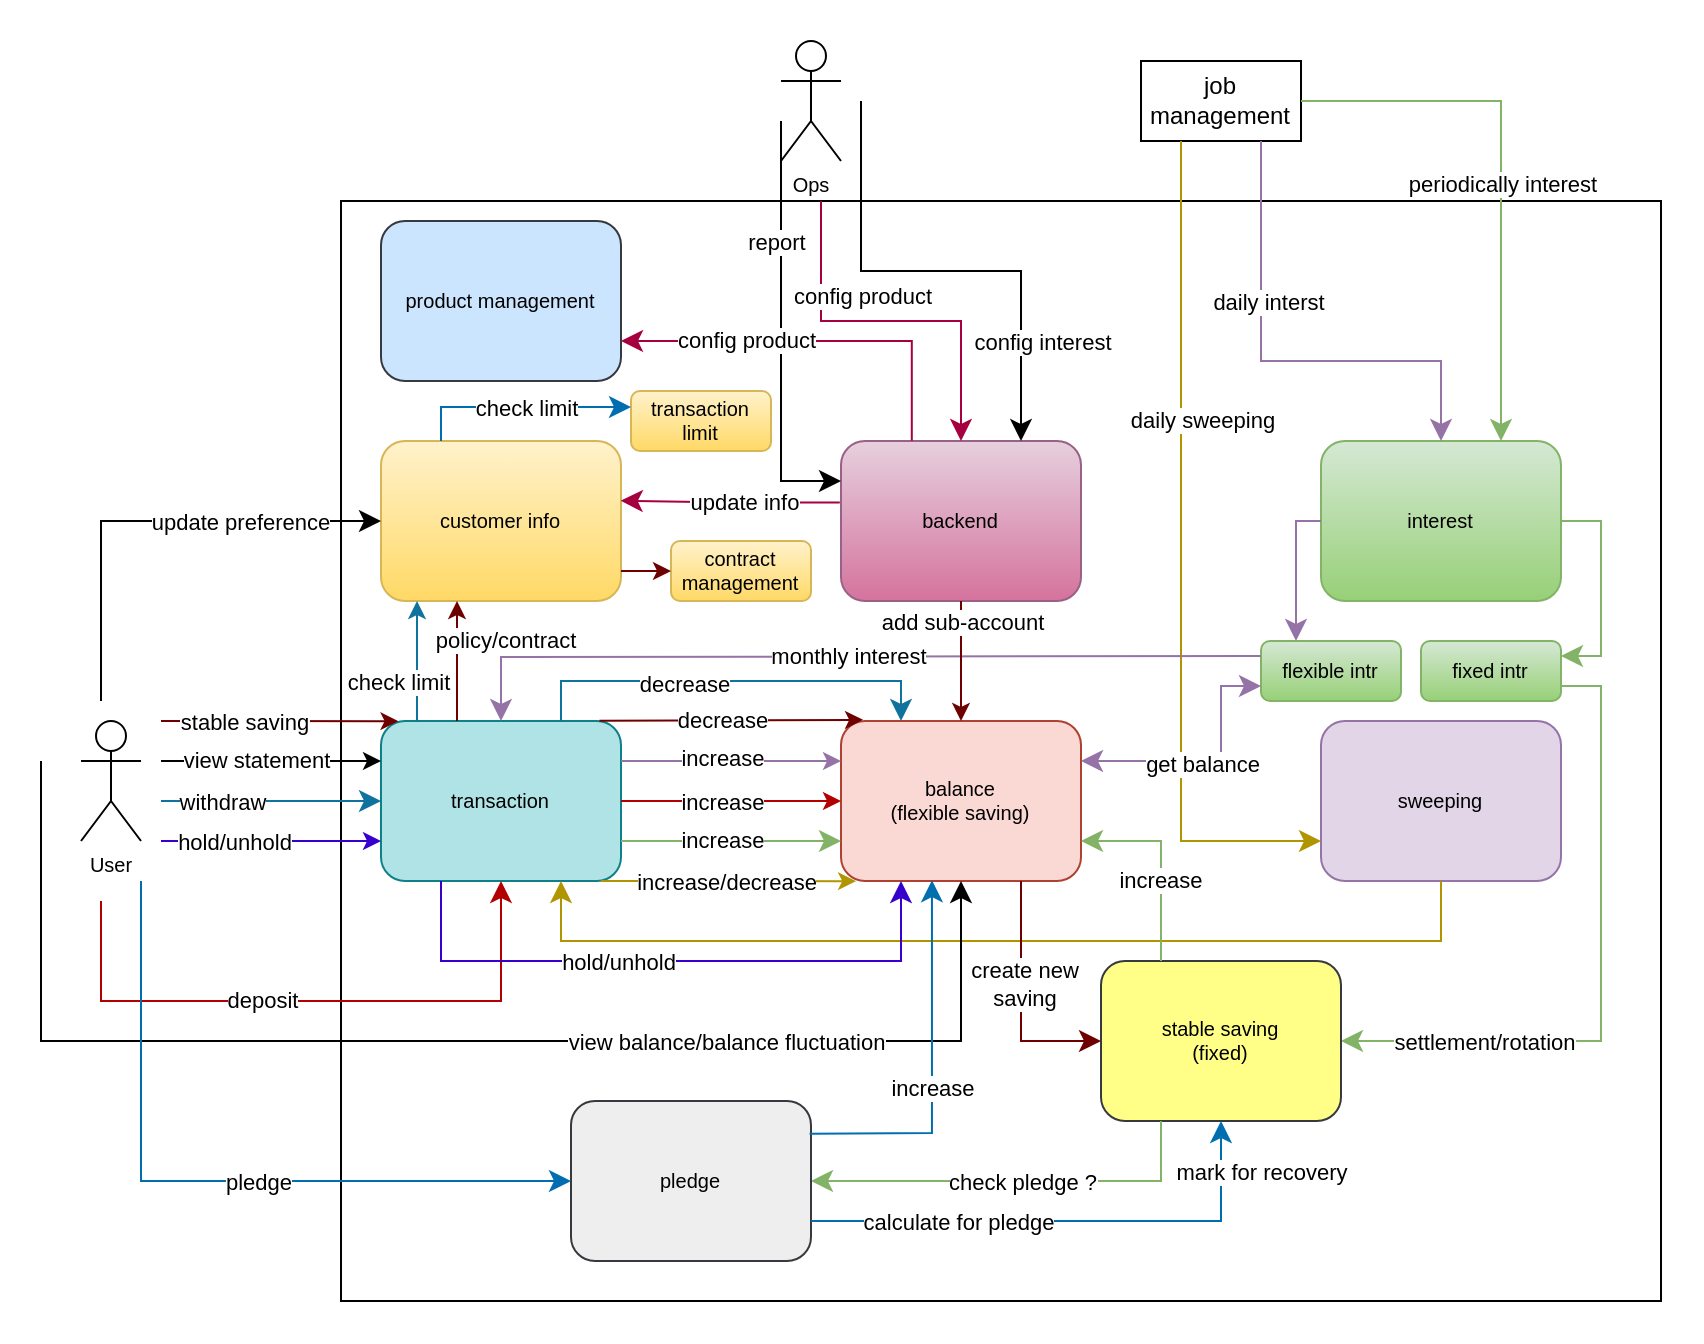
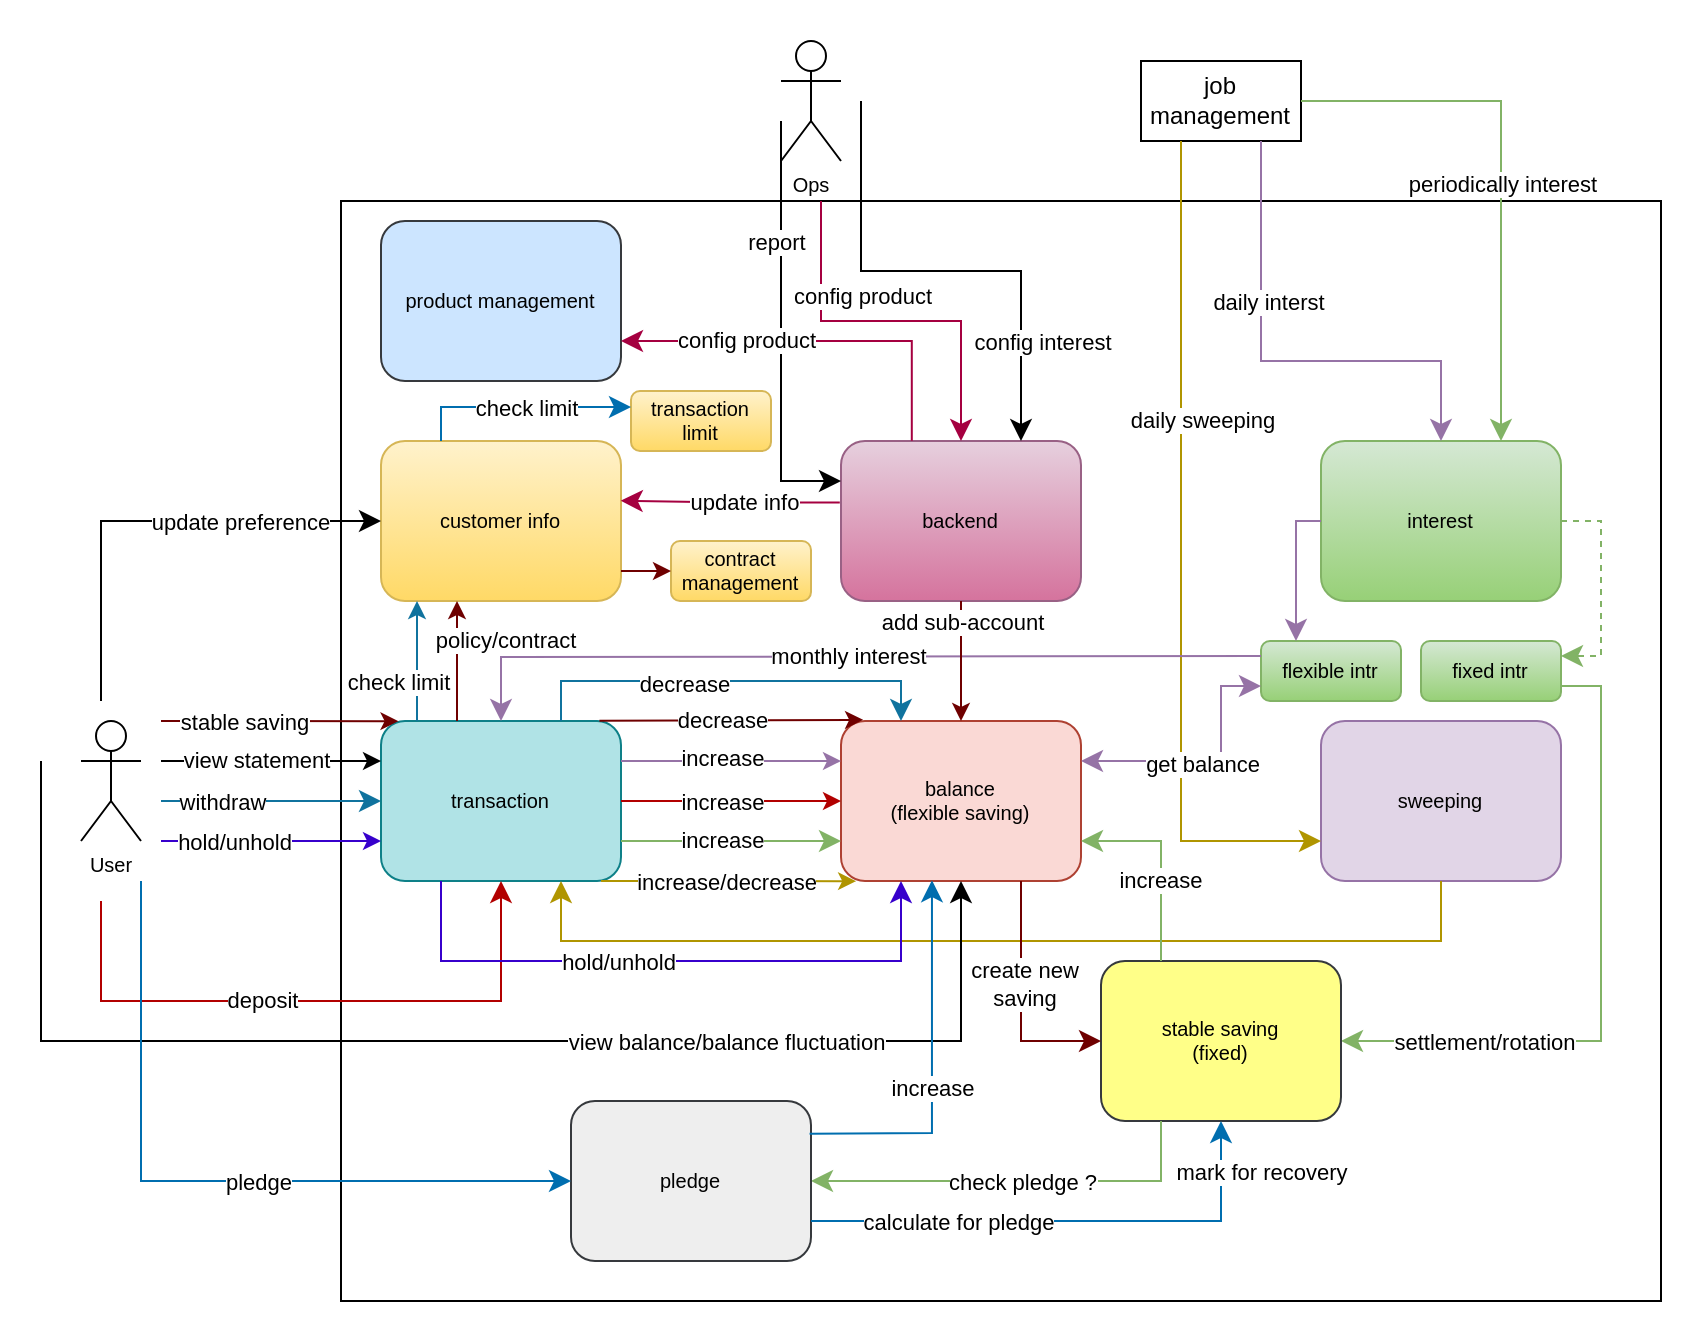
(1601, 581) -> (1601, 581)
